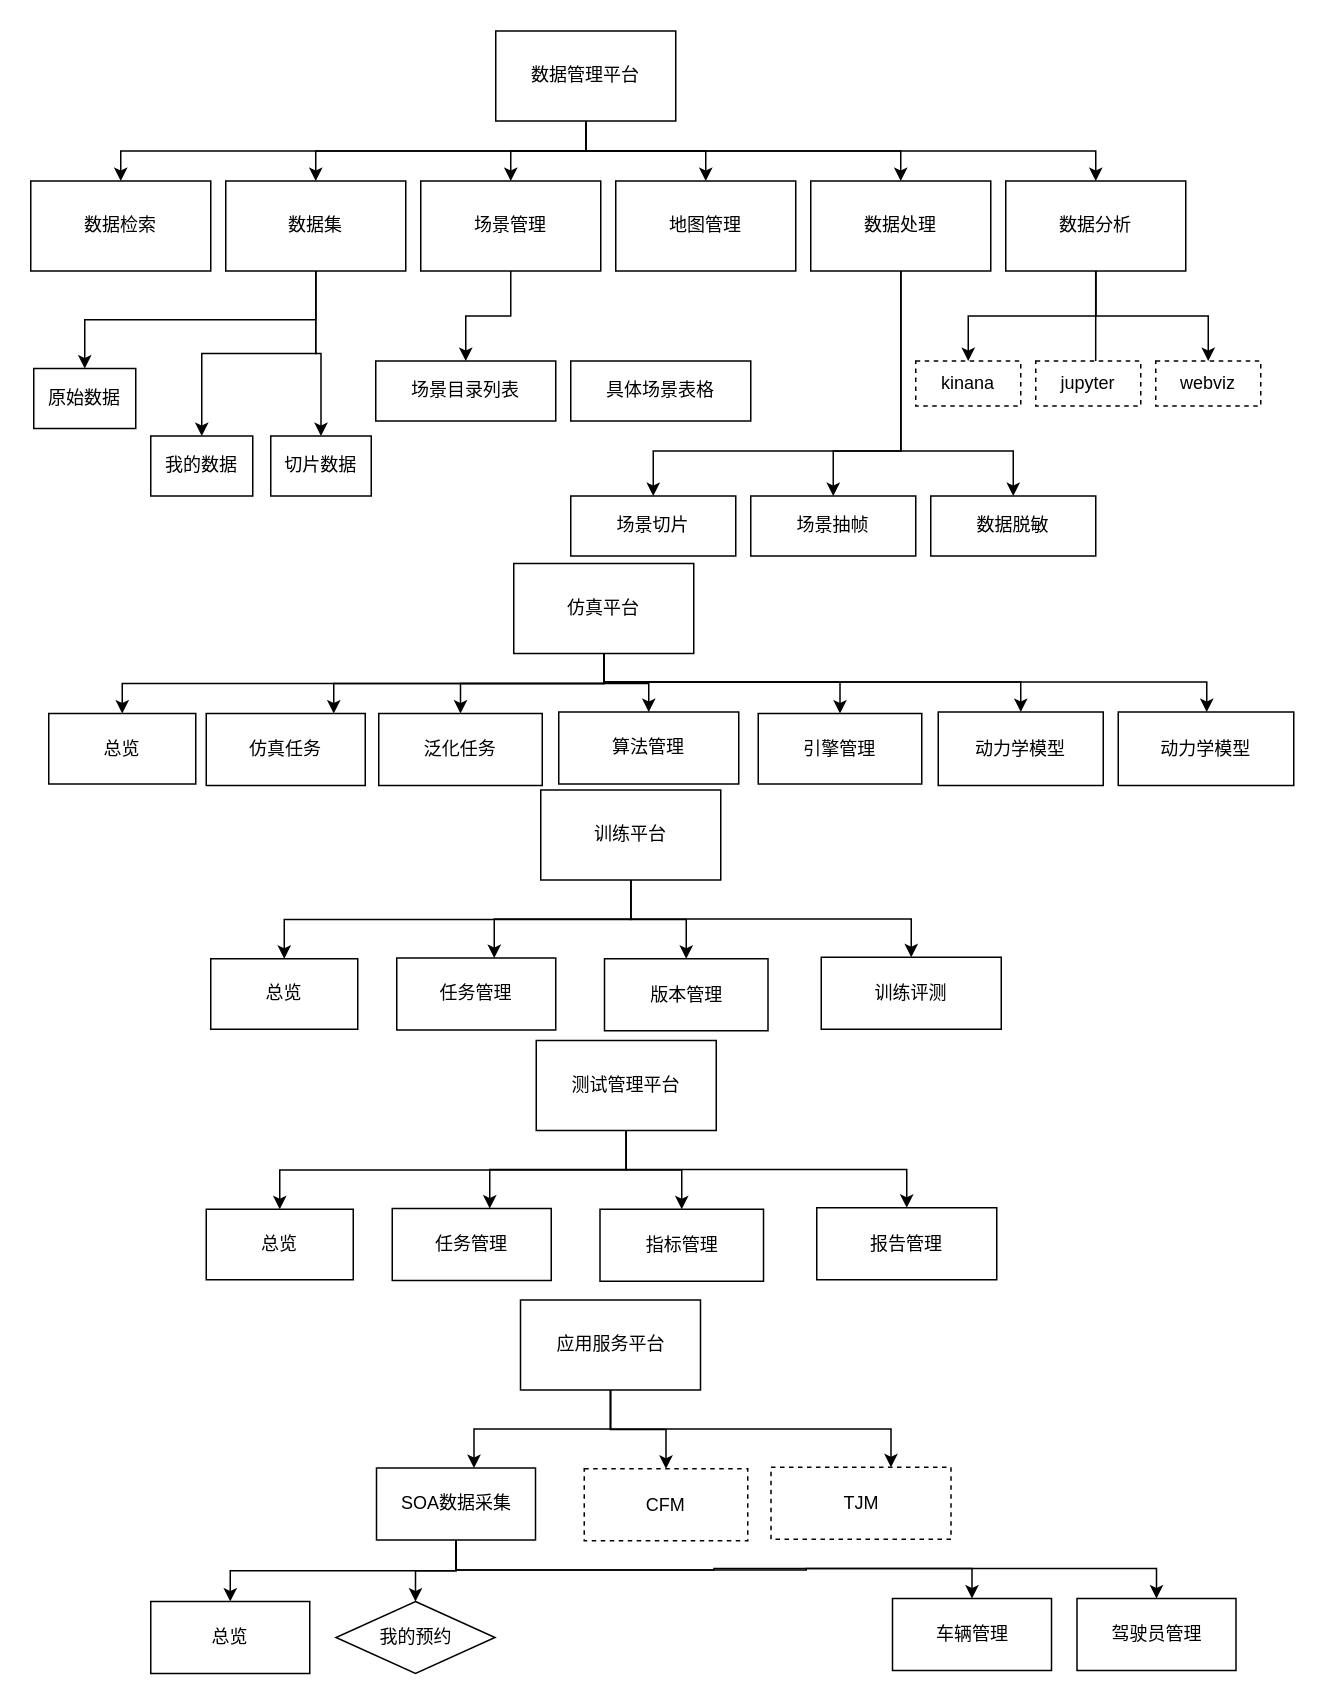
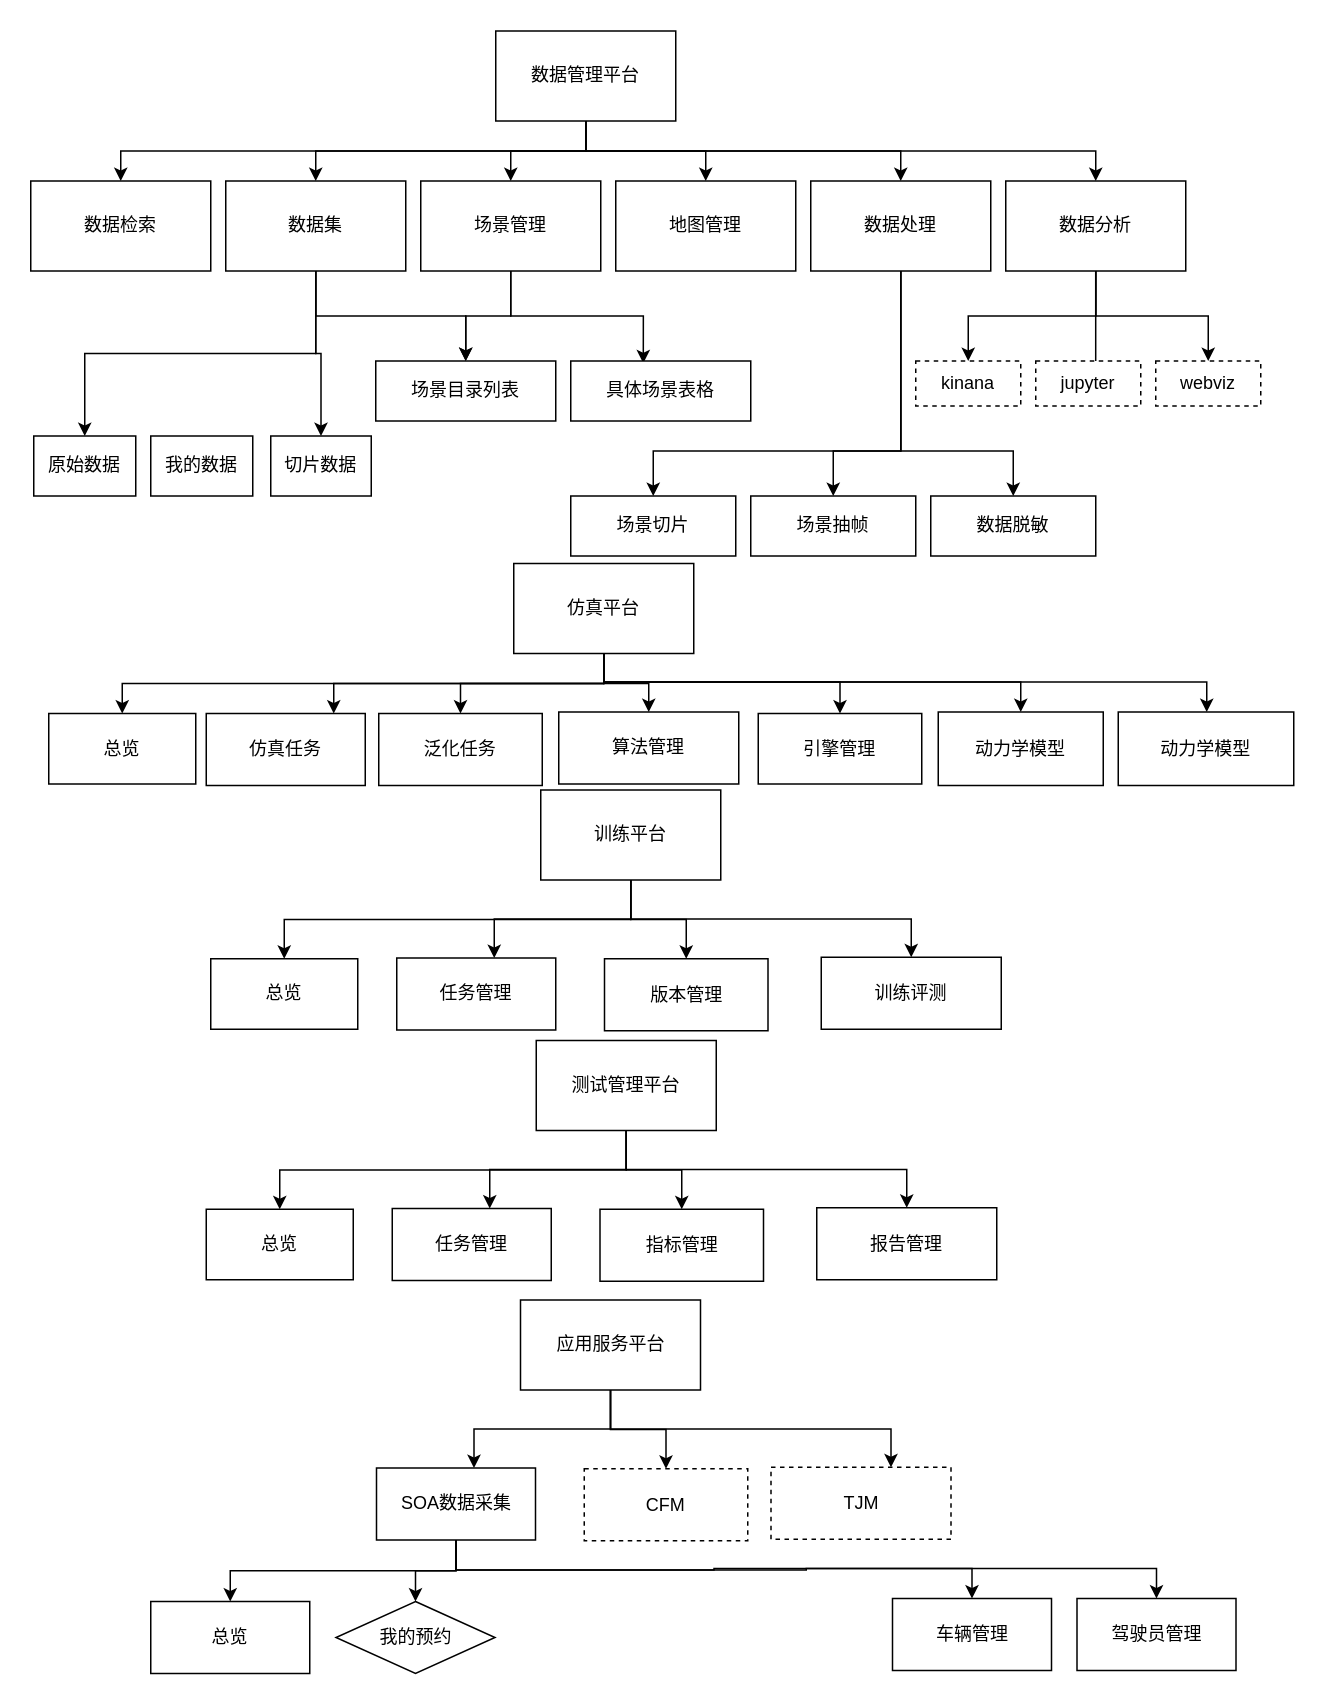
none -> (595, 316)
(202, 391) -> (390, 316)
(85, 398) -> (85, 466)
